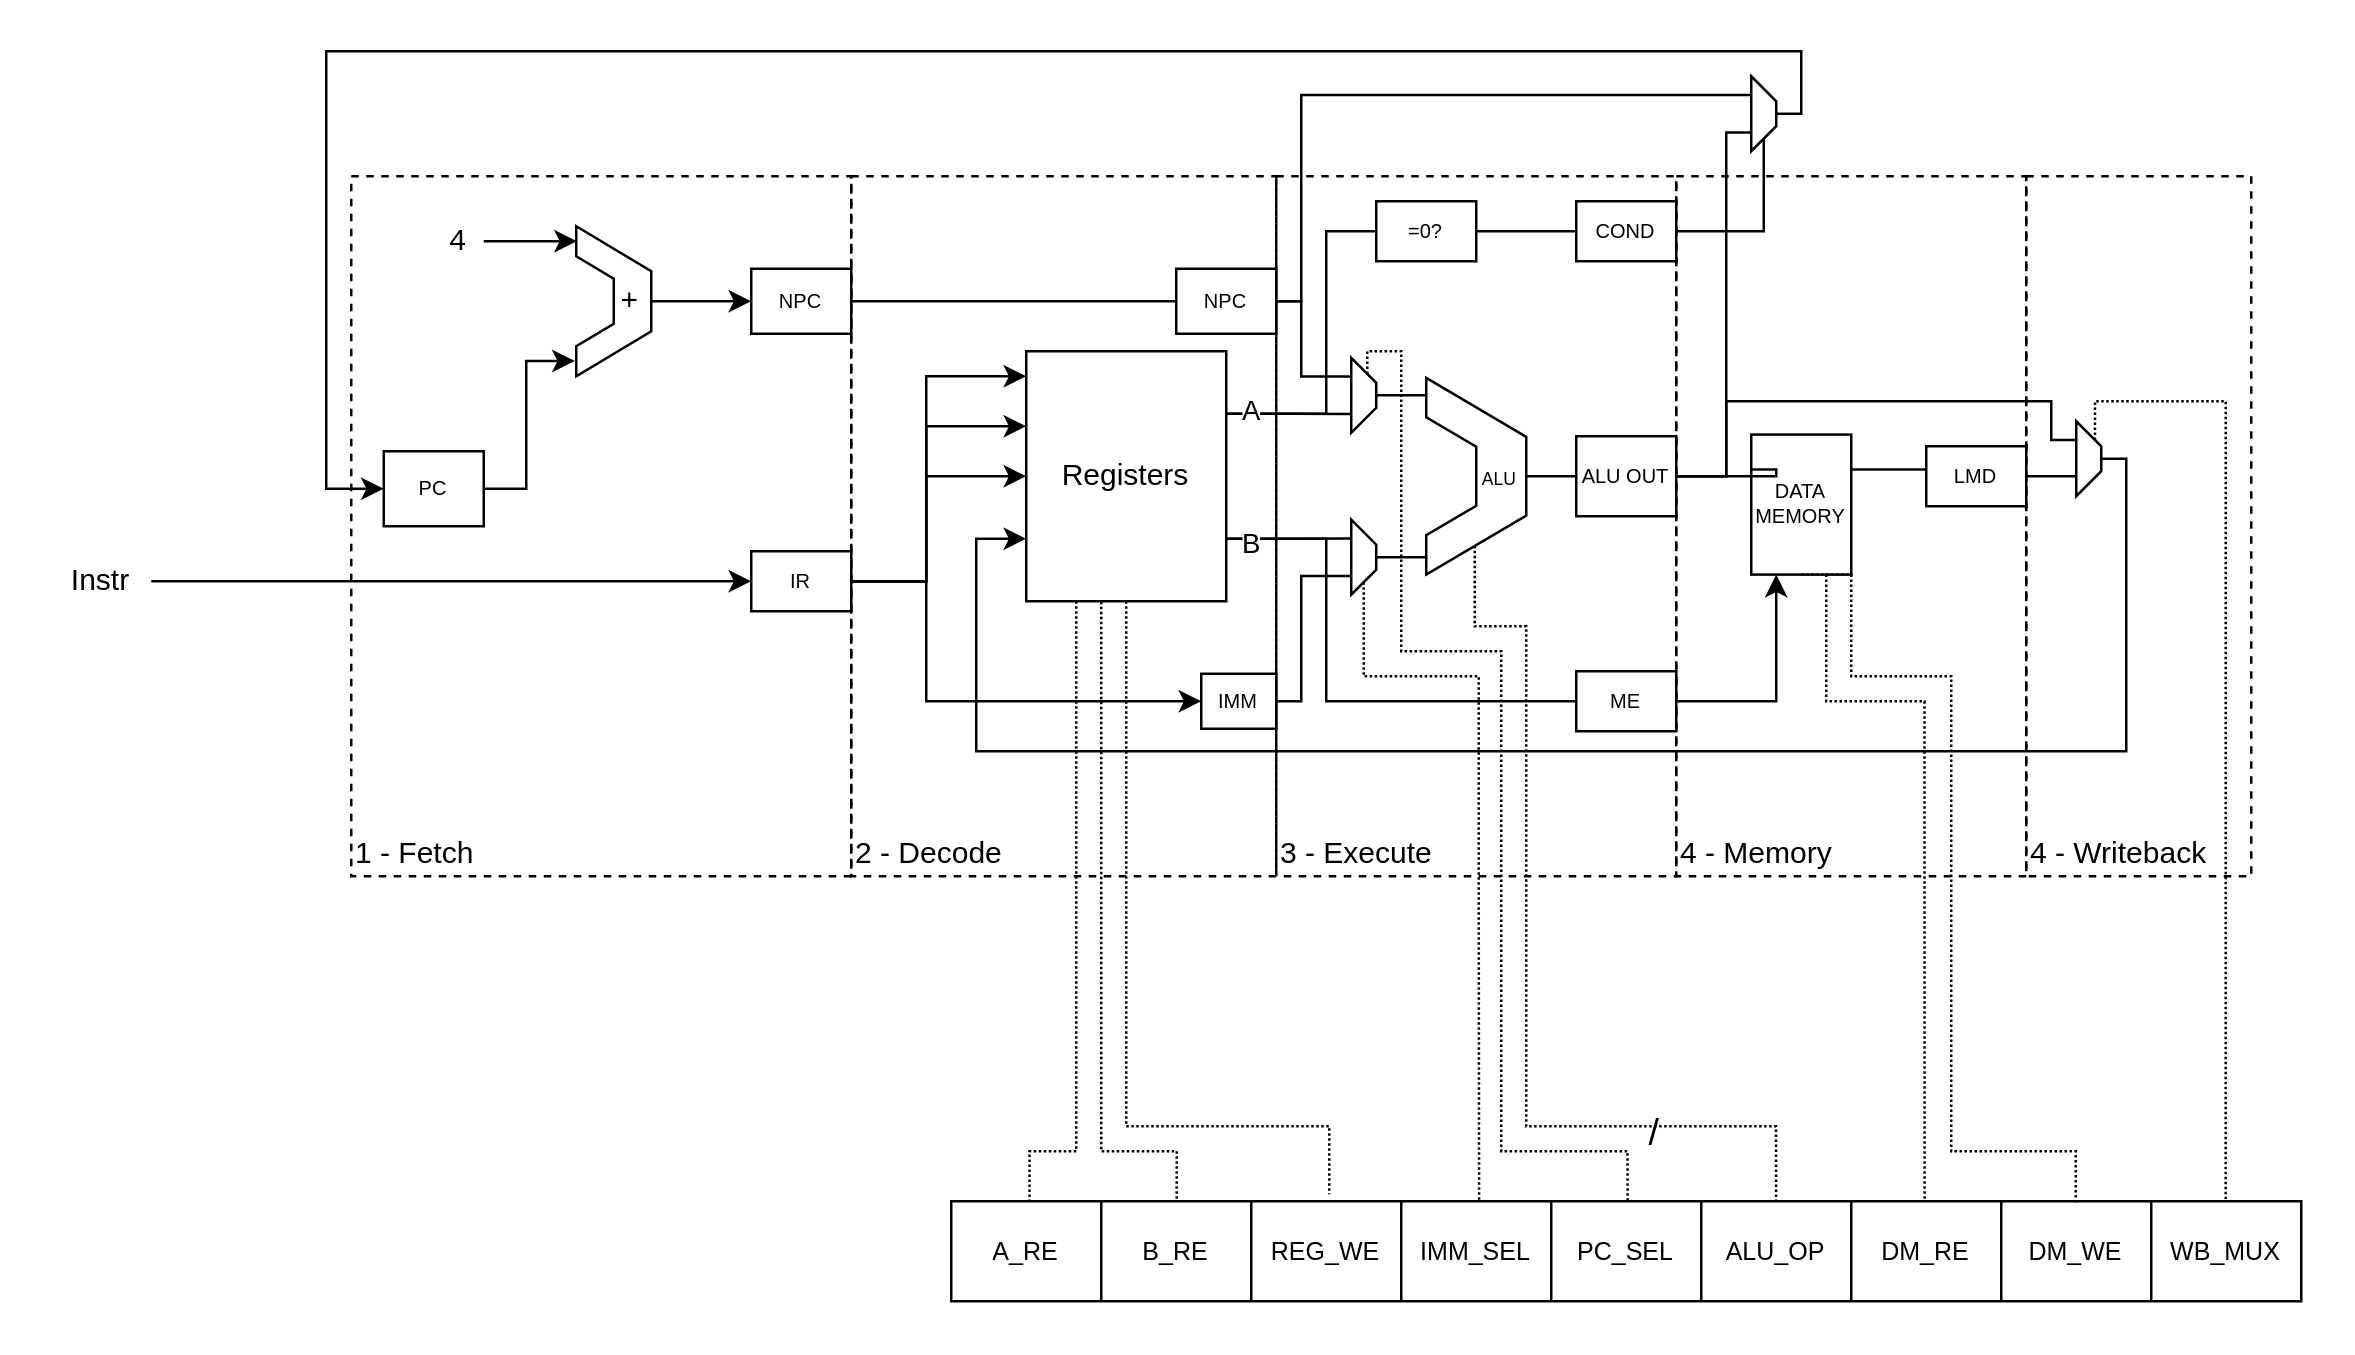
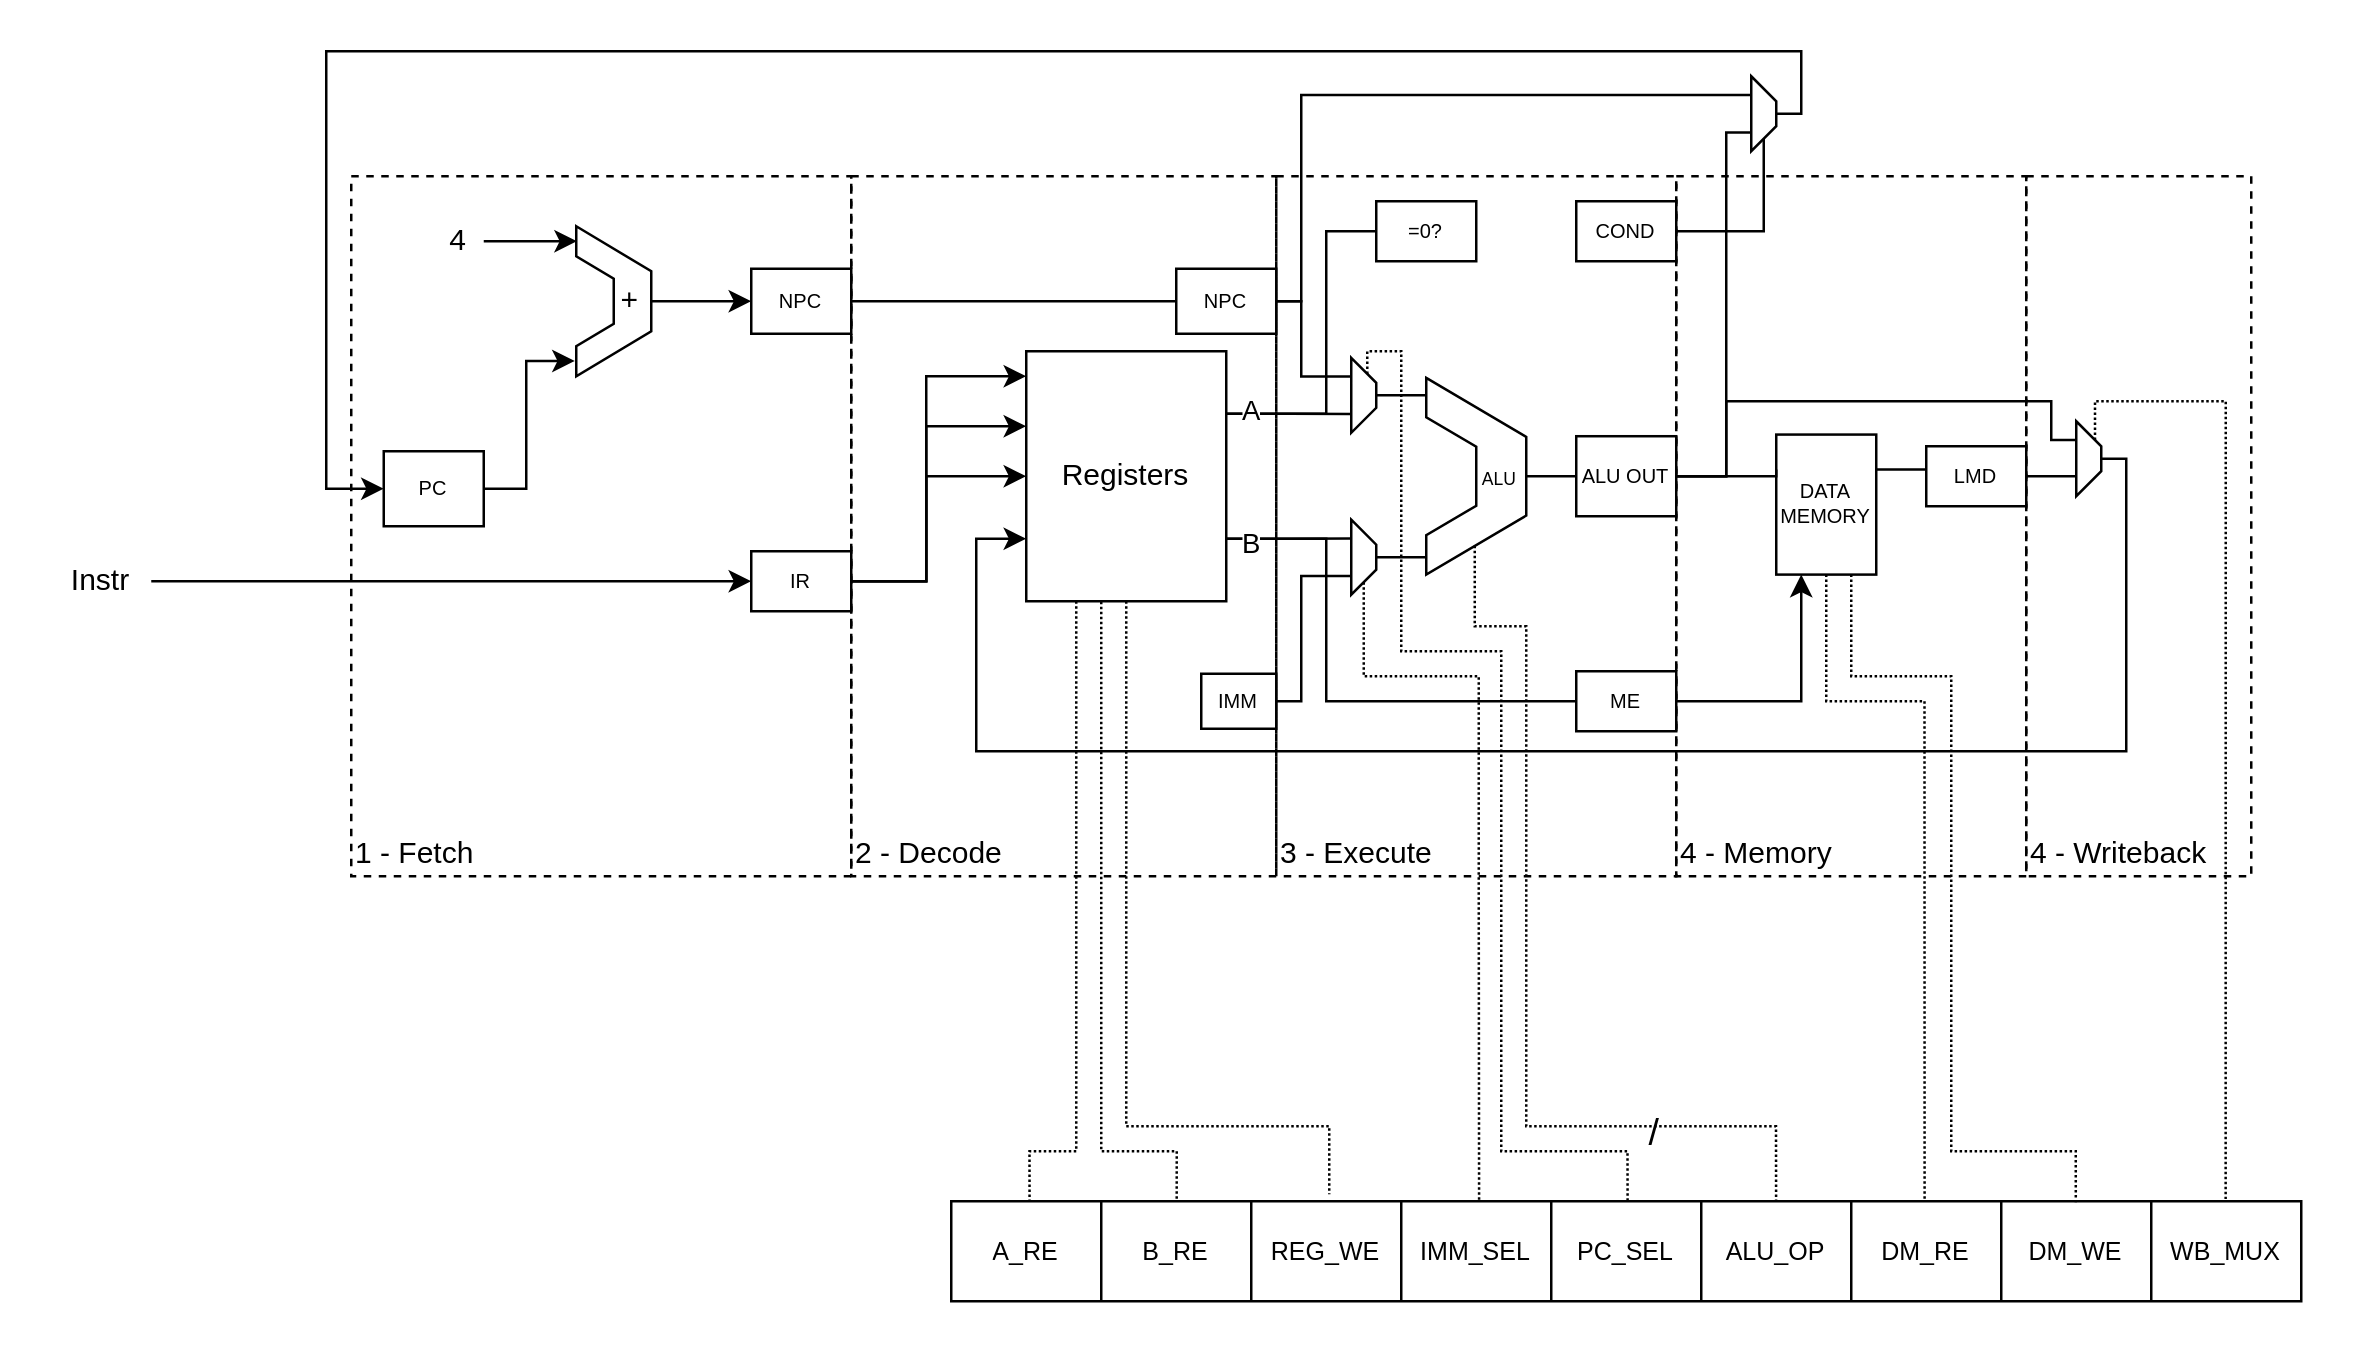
(1526, 231) -> none
(1801, 505) -> (1826, 505)
(926, 666) -> none
